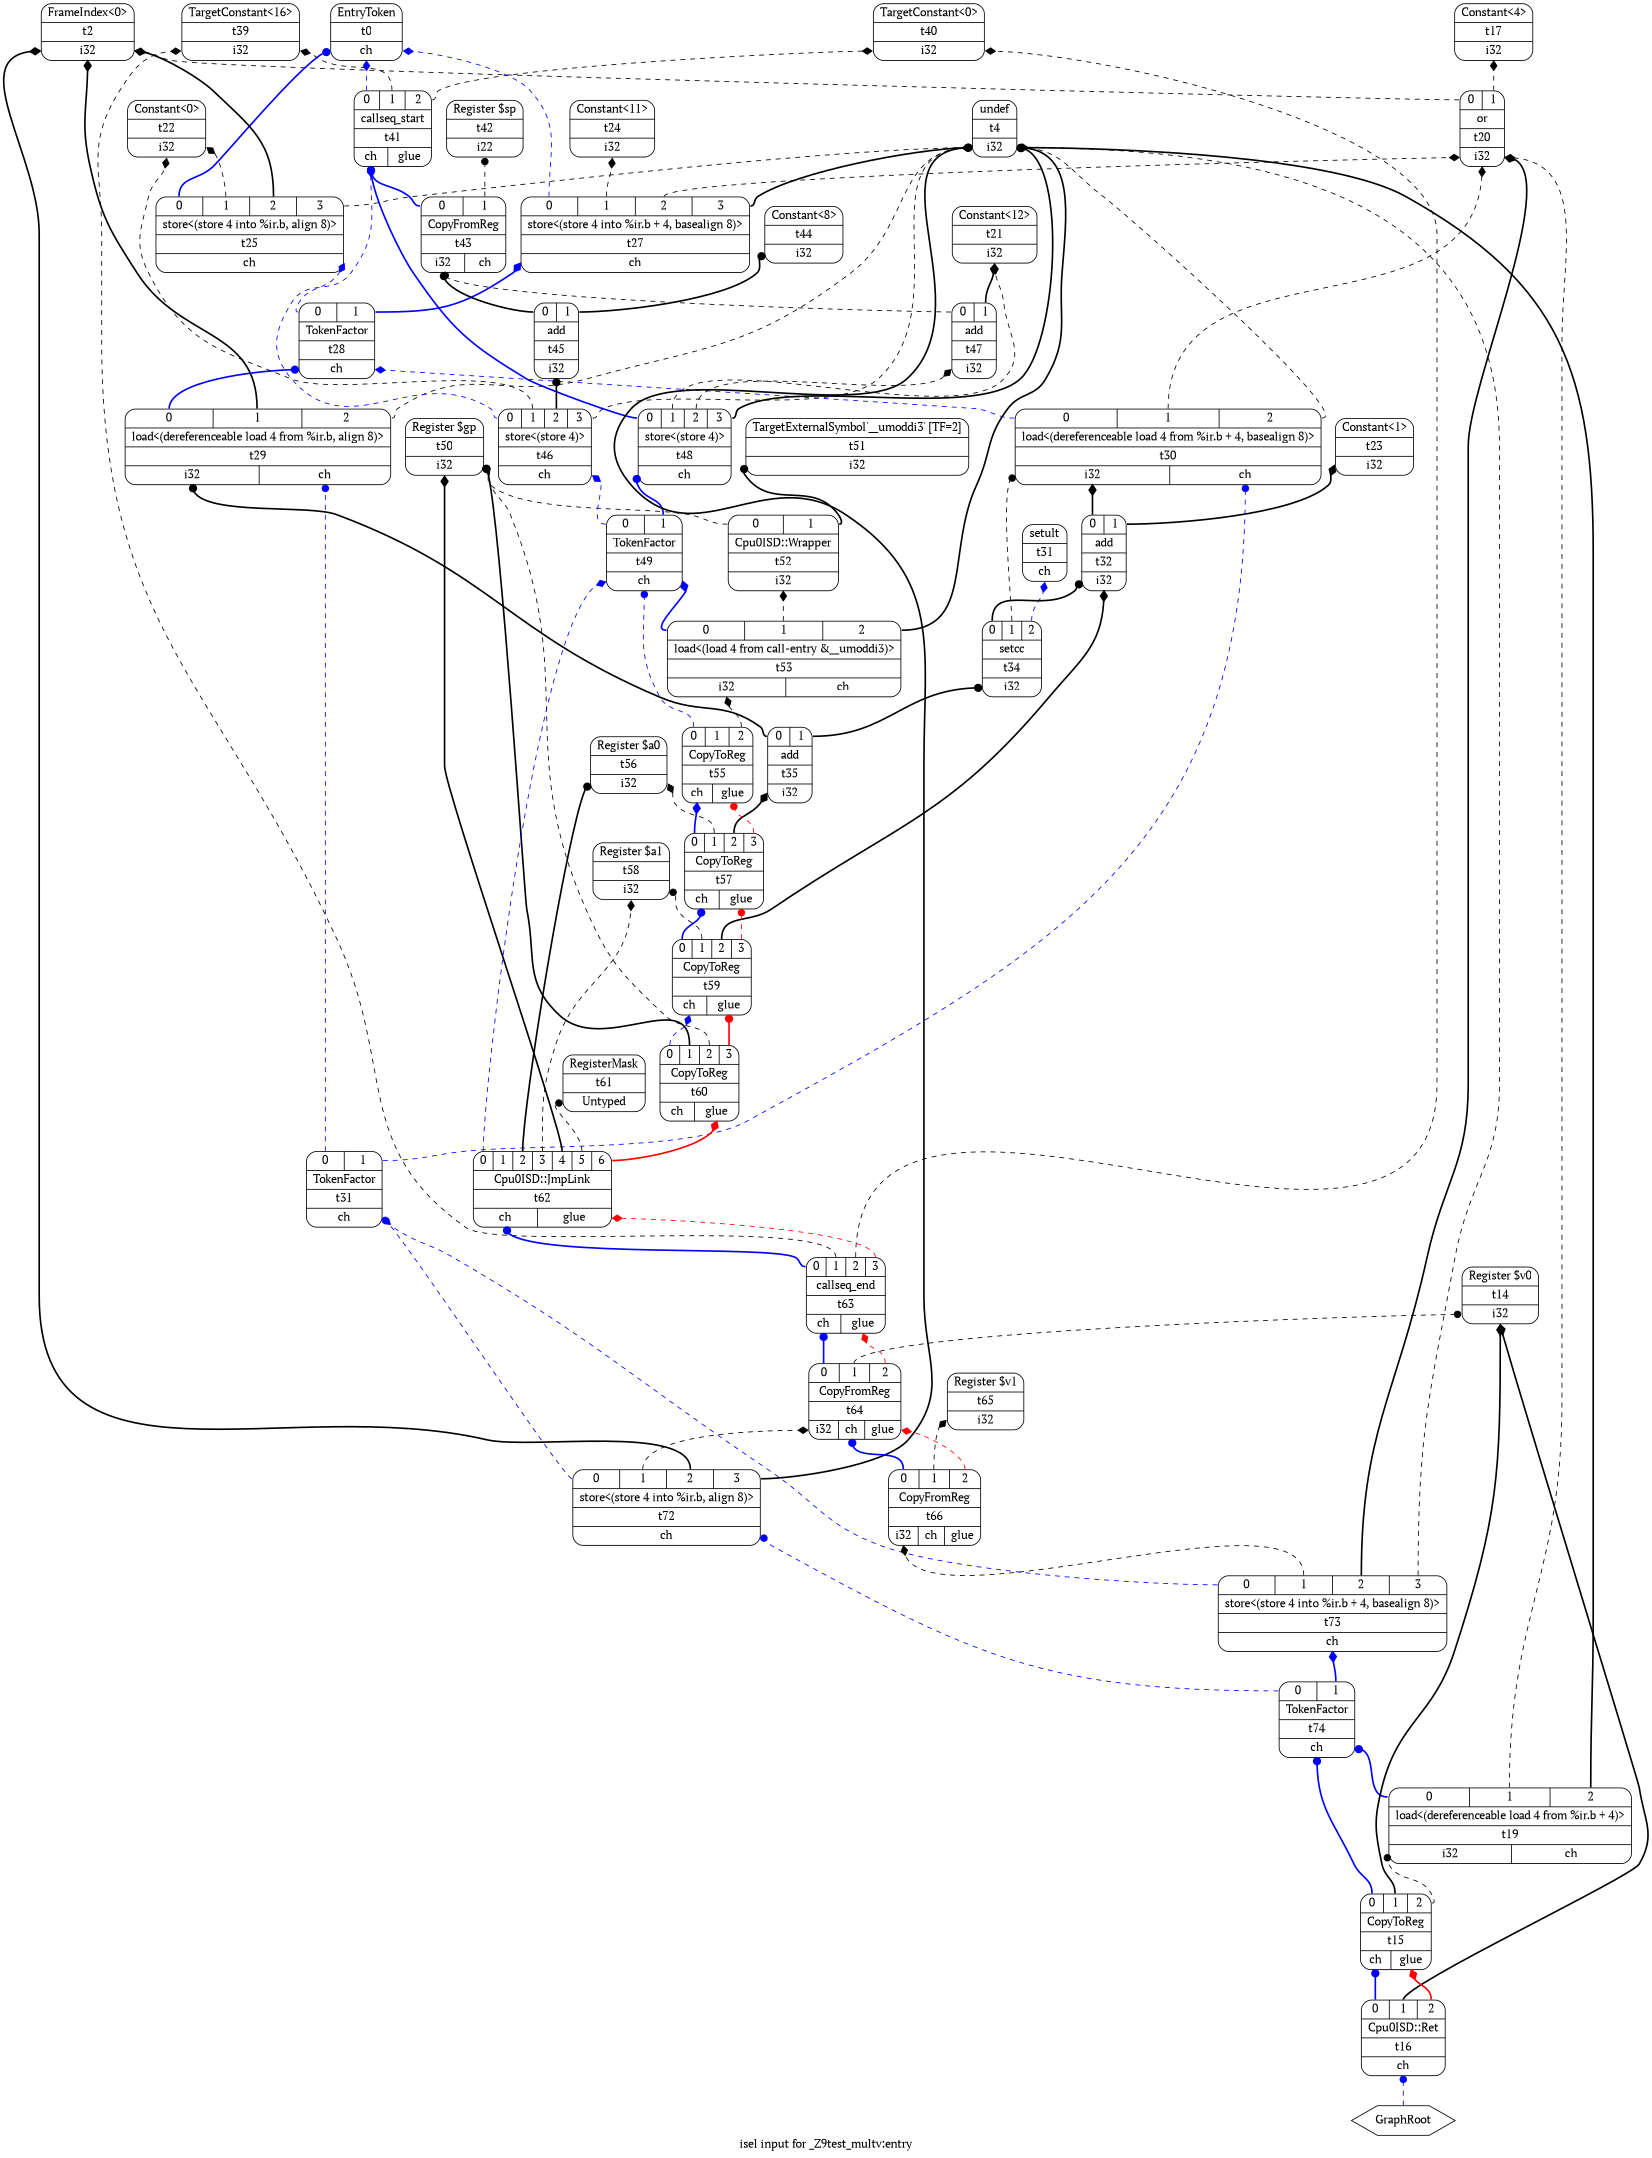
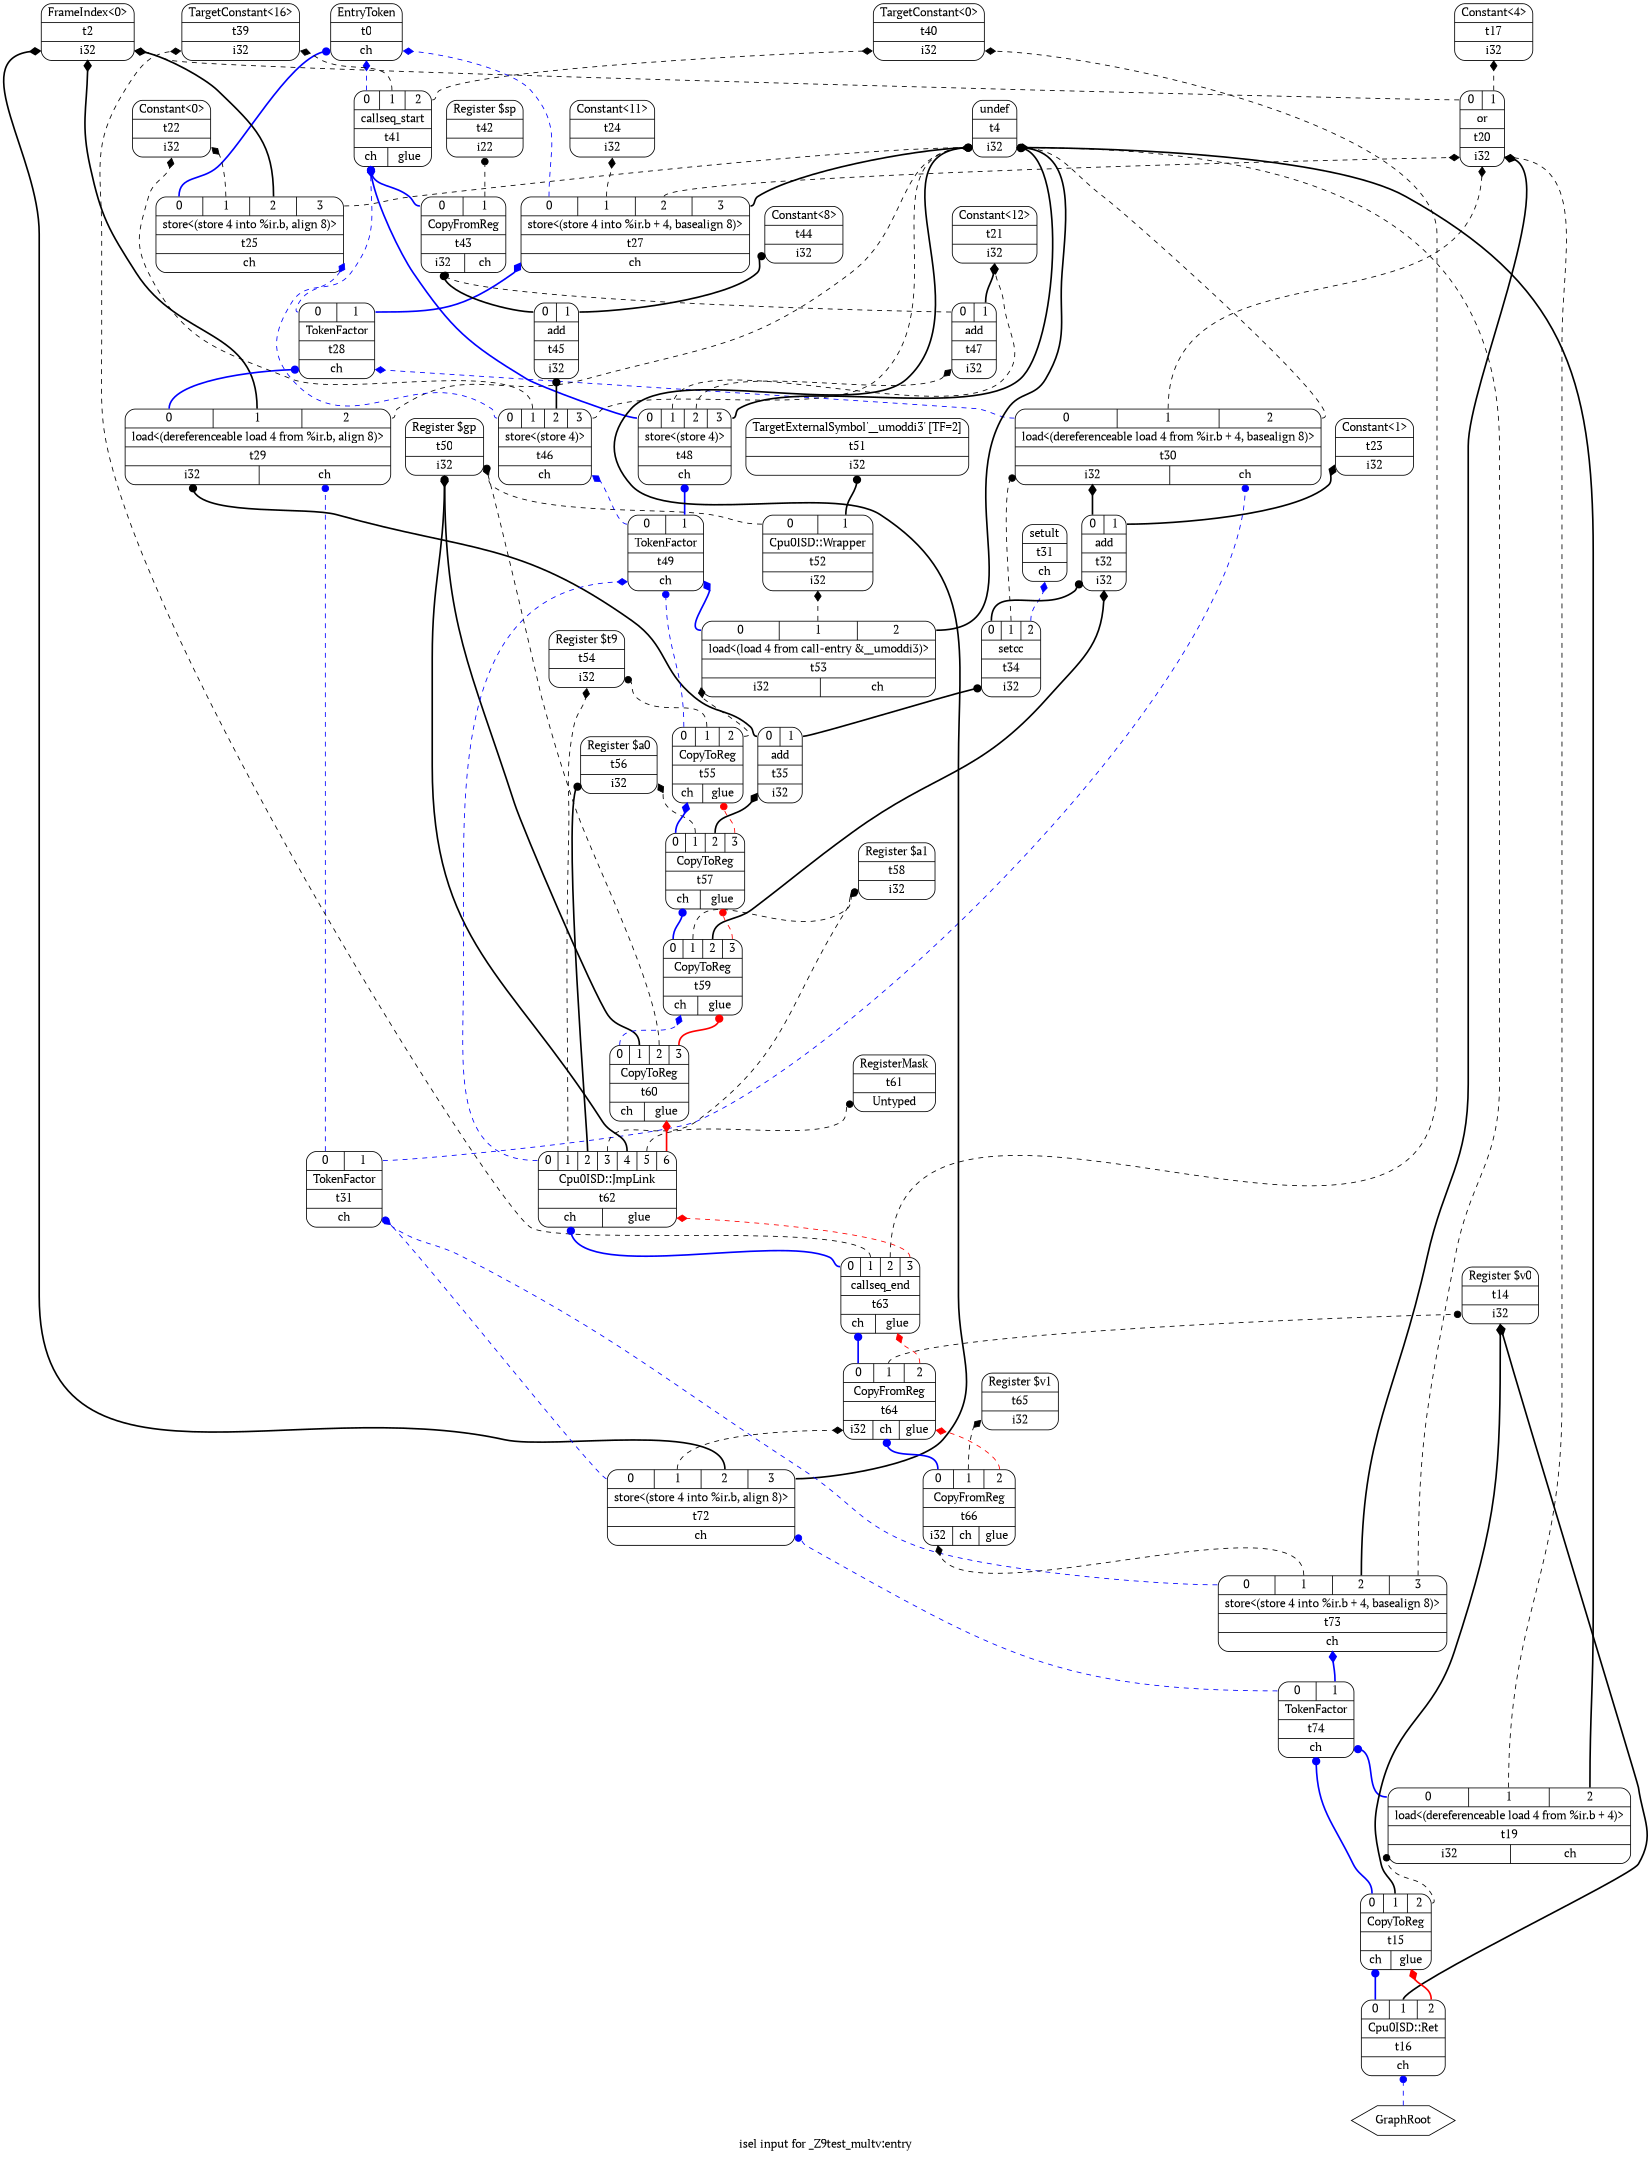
none -> (587, 659)
